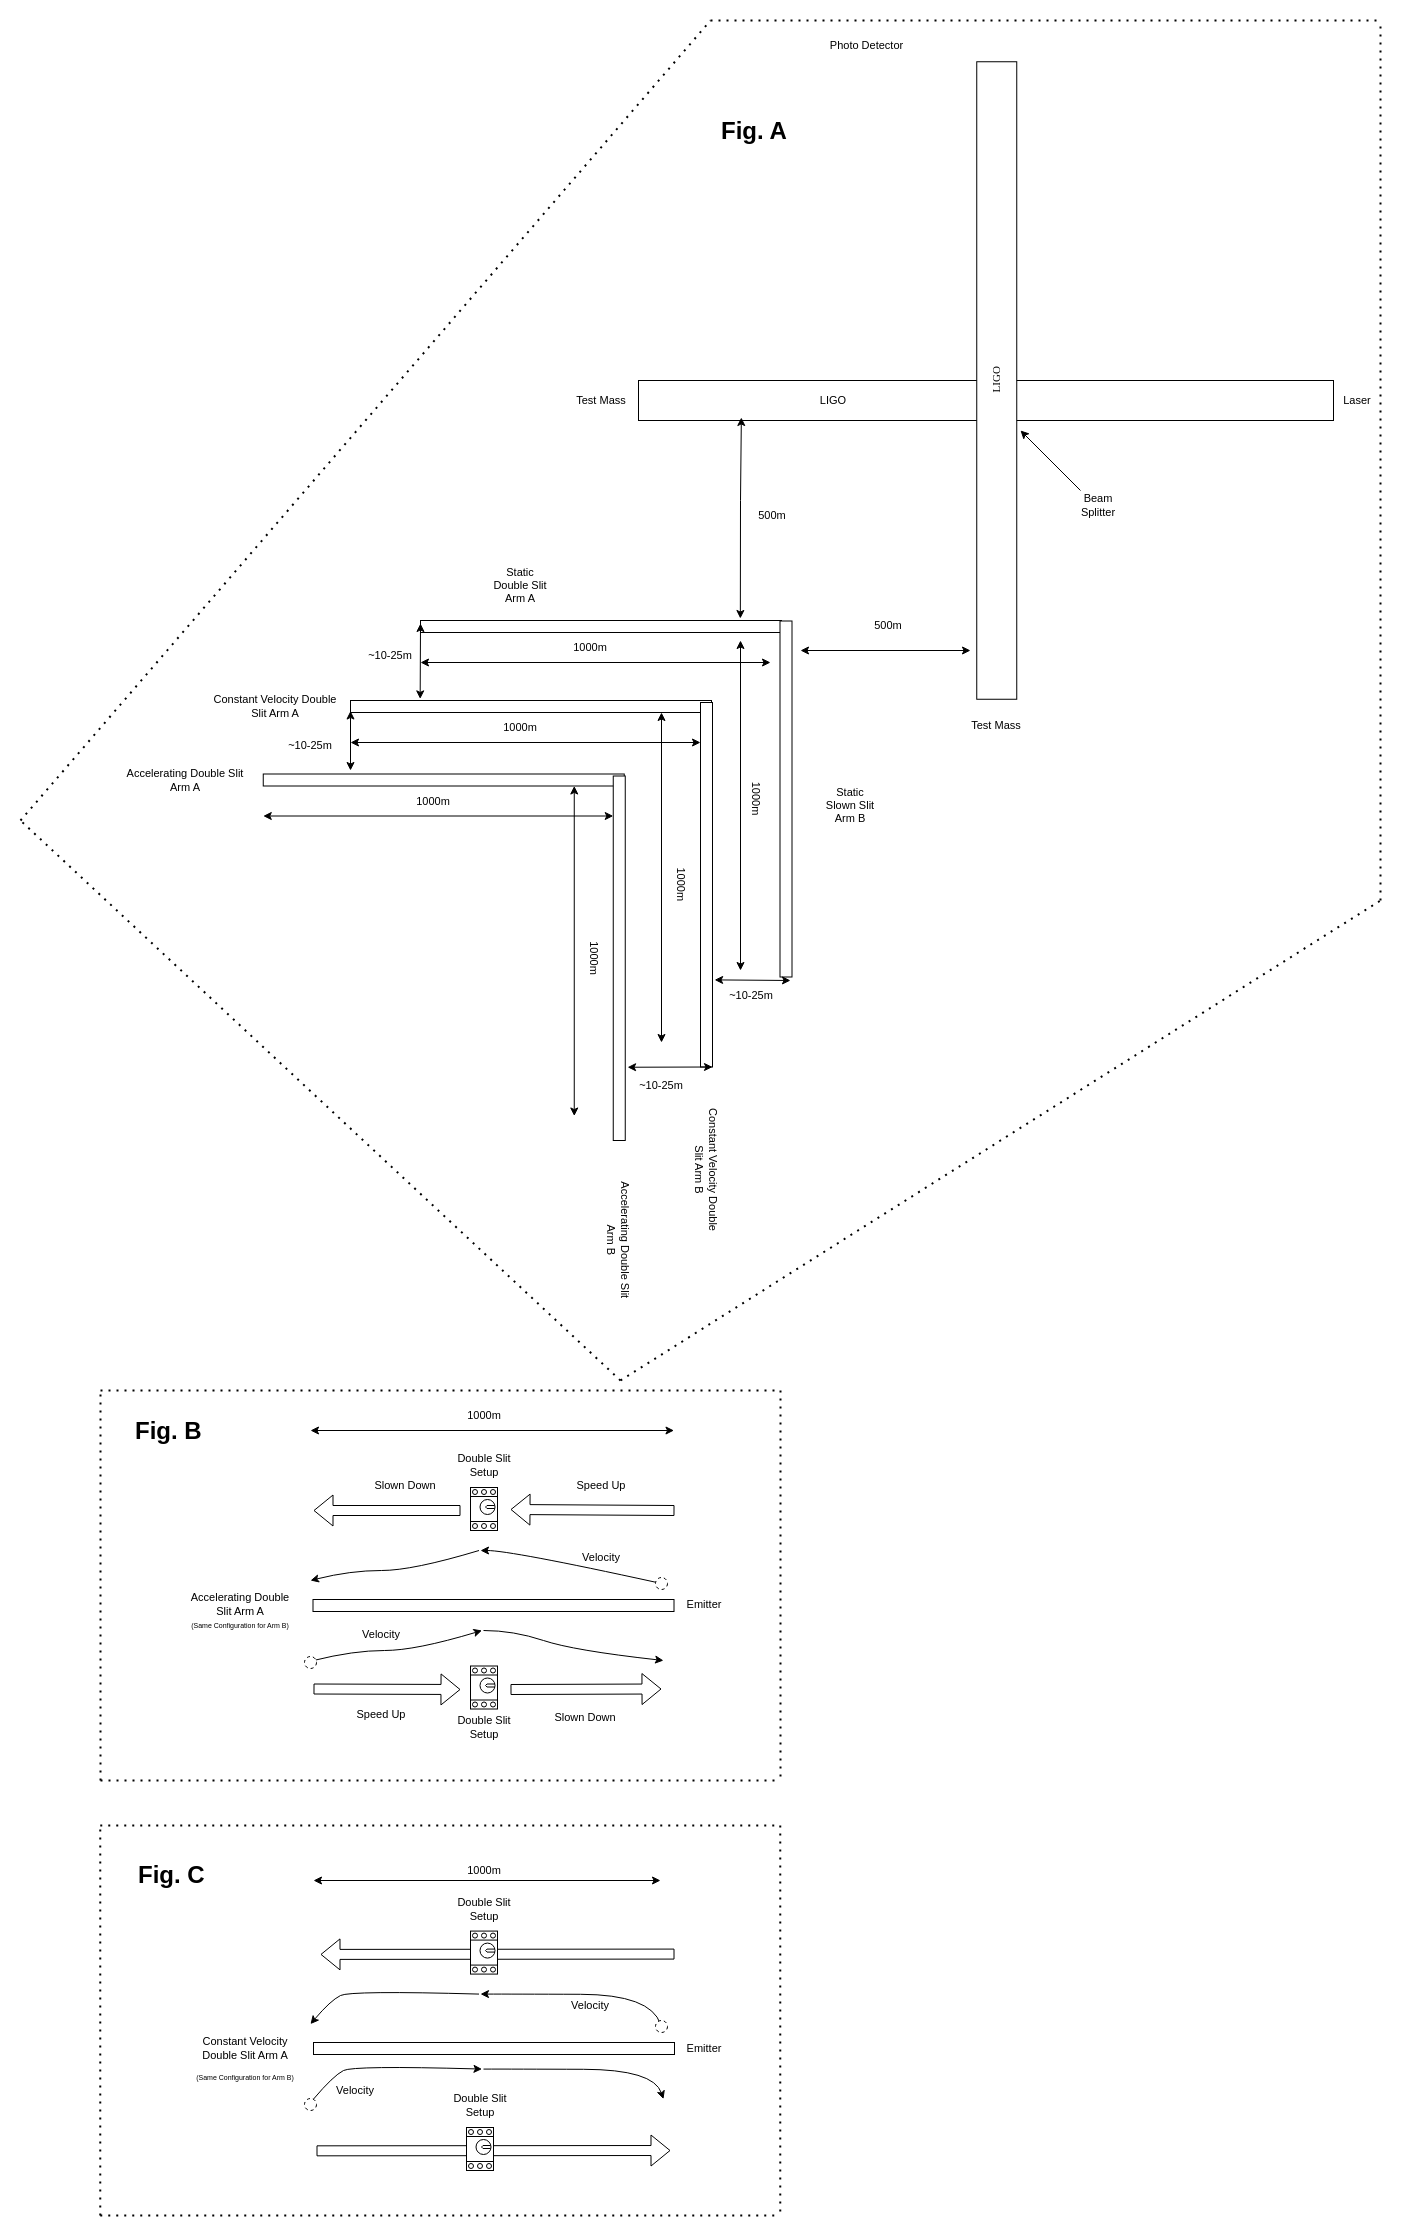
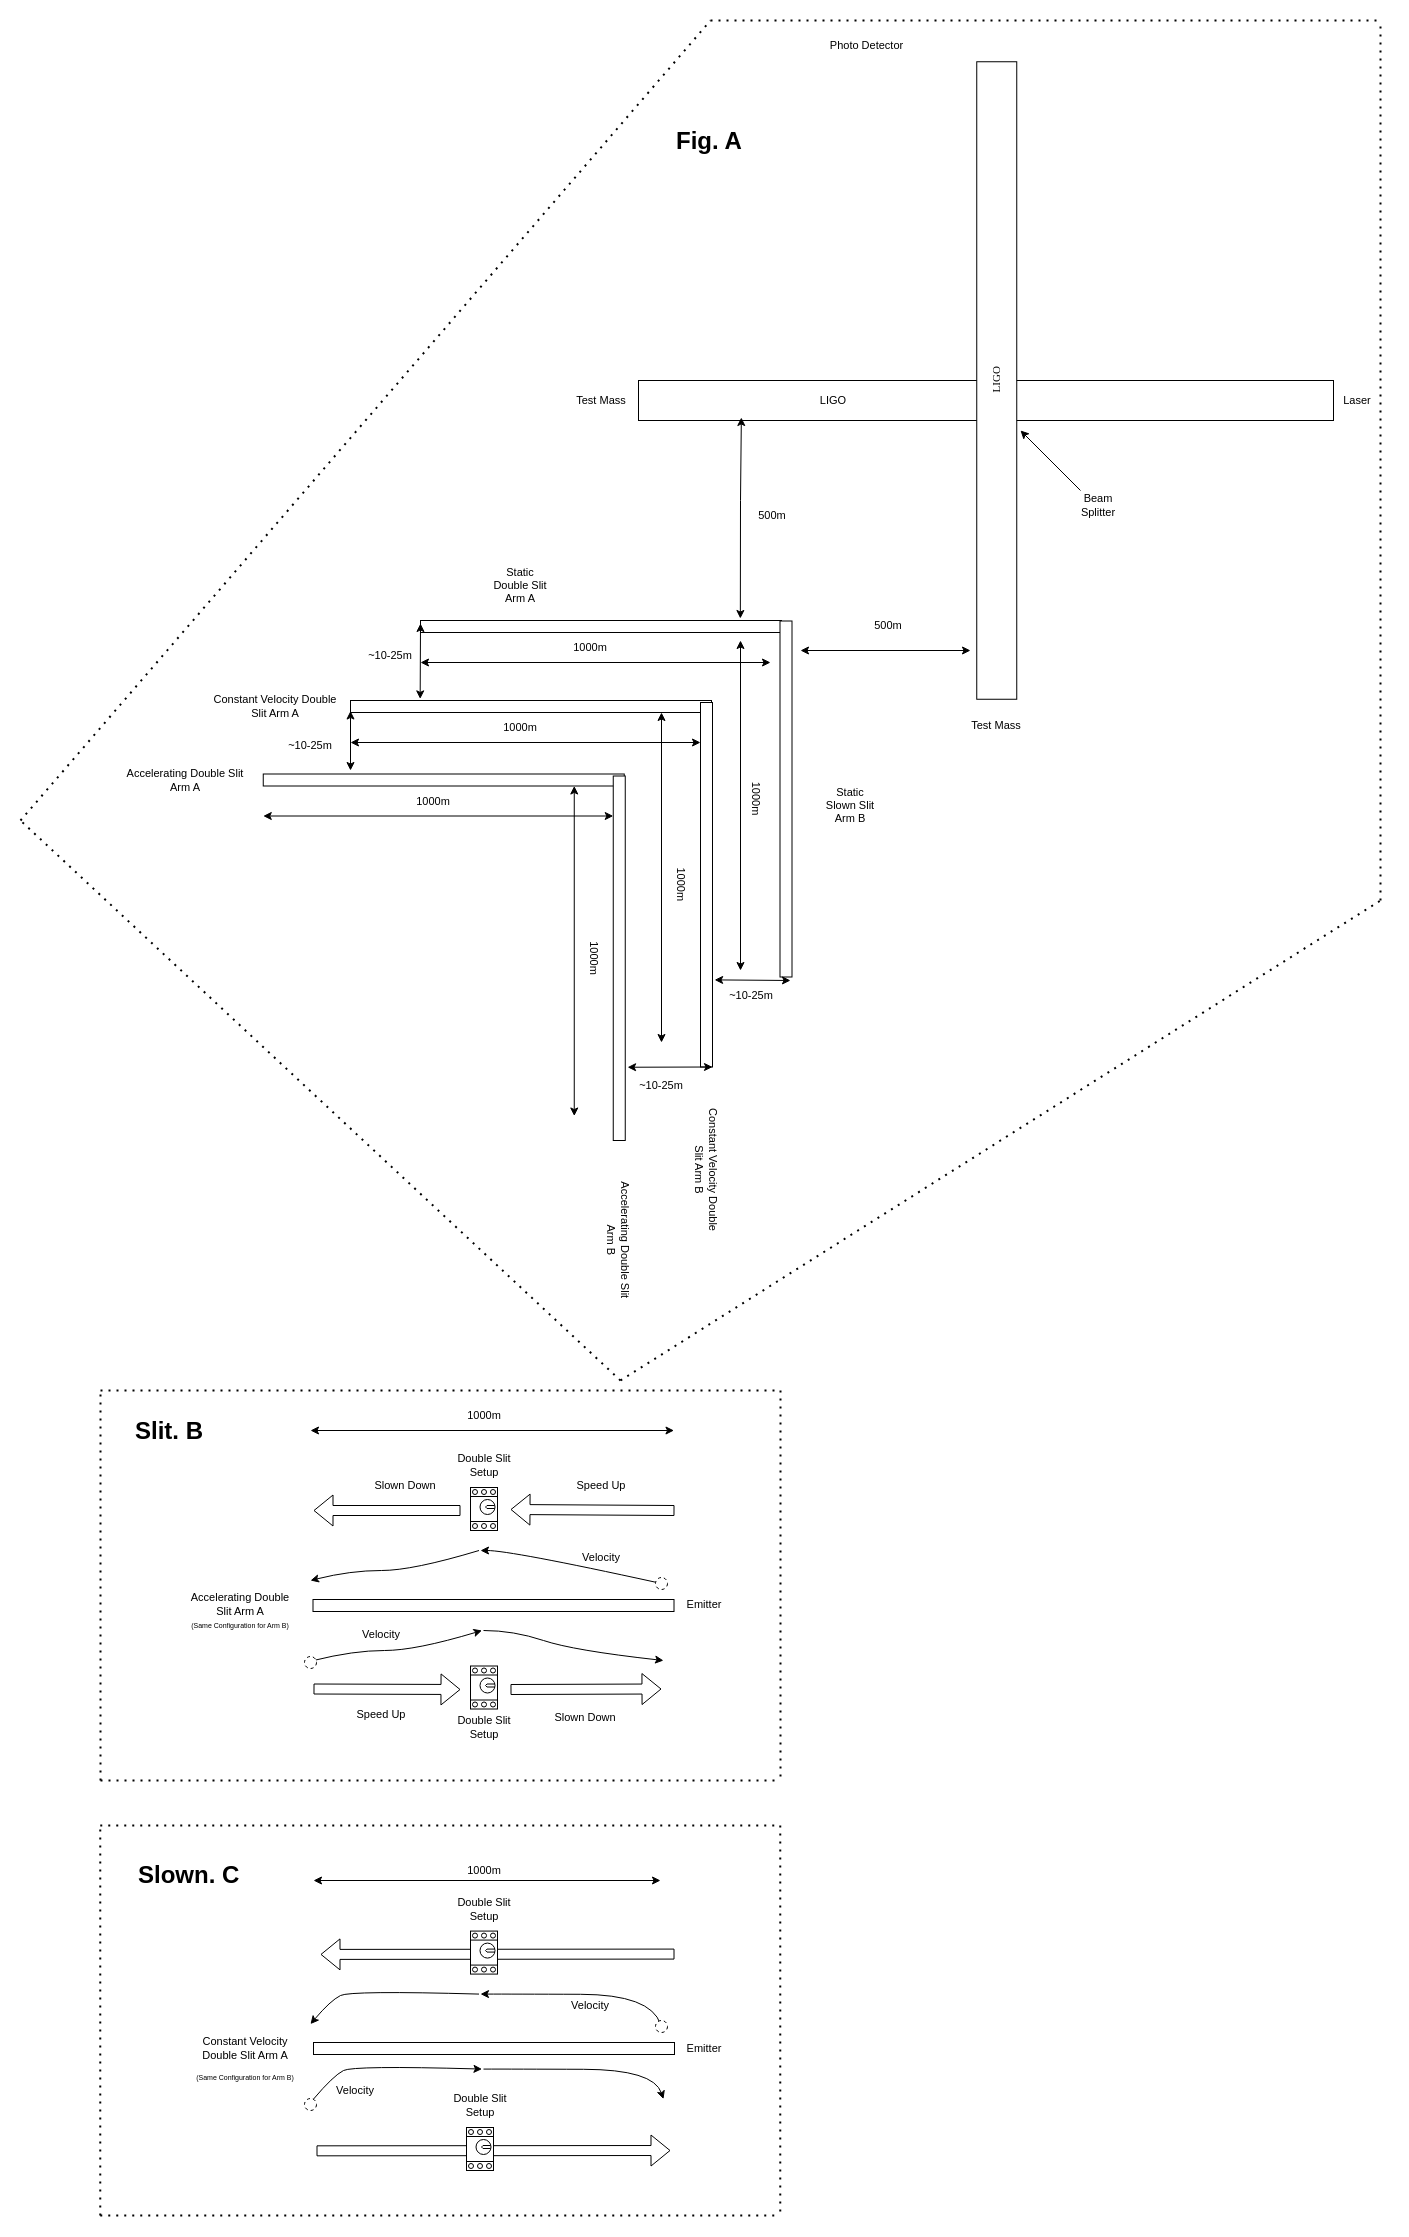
(810, 171) -> (765, 181)
(151, 1425) -> (153, 1425)
(154, 1869) -> (161, 1869)
